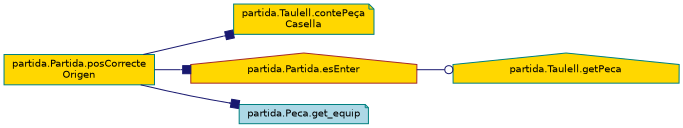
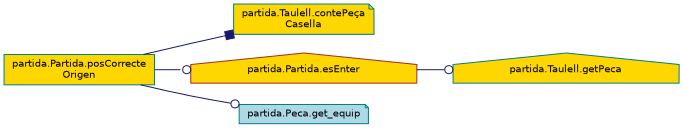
(168, 70) -> (168, 70)
(186, 95) -> (186, 95)
